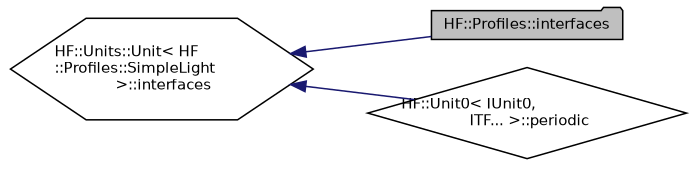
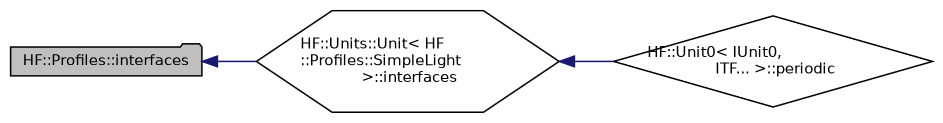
(369, 44) -> (237, 61)
